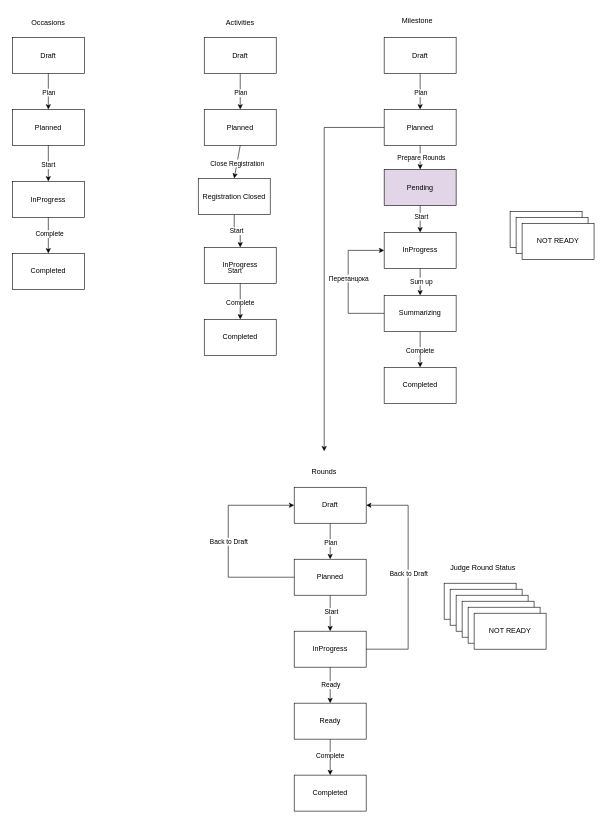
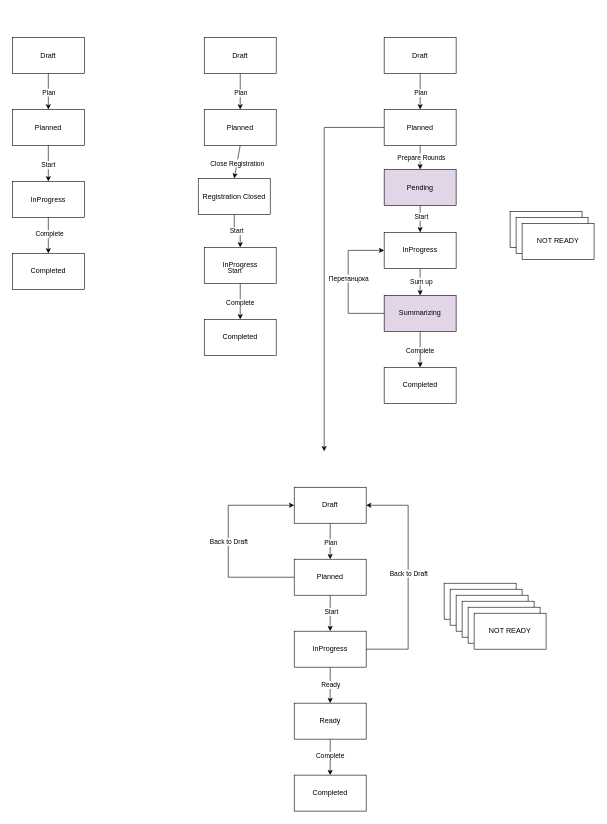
(417, 21) -> none
(48, 23) -> none
(240, 23) -> none
(420, 314) -> (420, 314)
(324, 473) -> none
(483, 569) -> none
